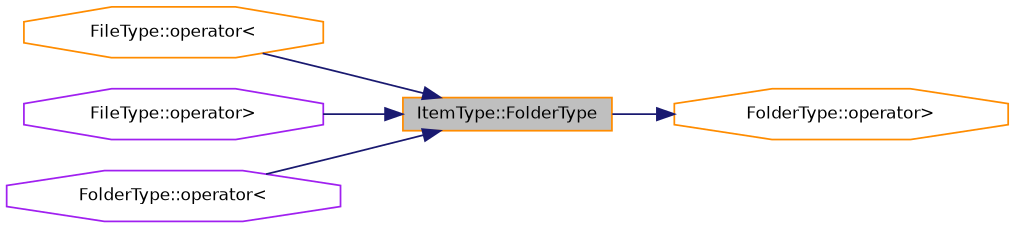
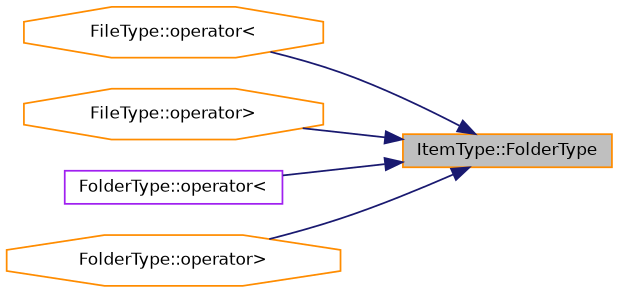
(174, 114) -> (174, 114)
(634, 114) -> (363, 211)
(174, 196) -> (174, 187)
